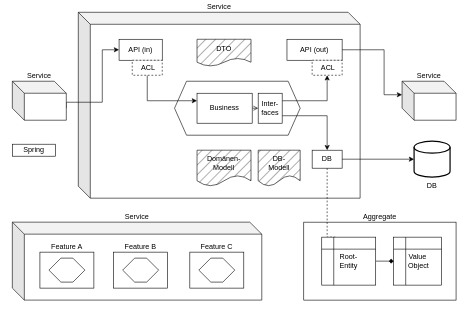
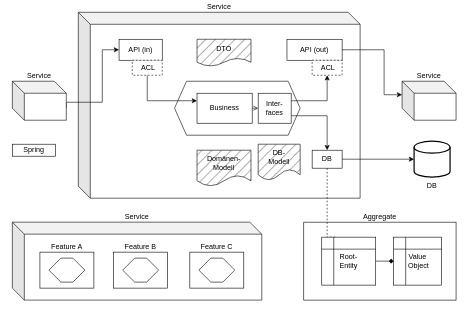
(270, 108) -> (275, 108)
(279, 168) -> (279, 162)
